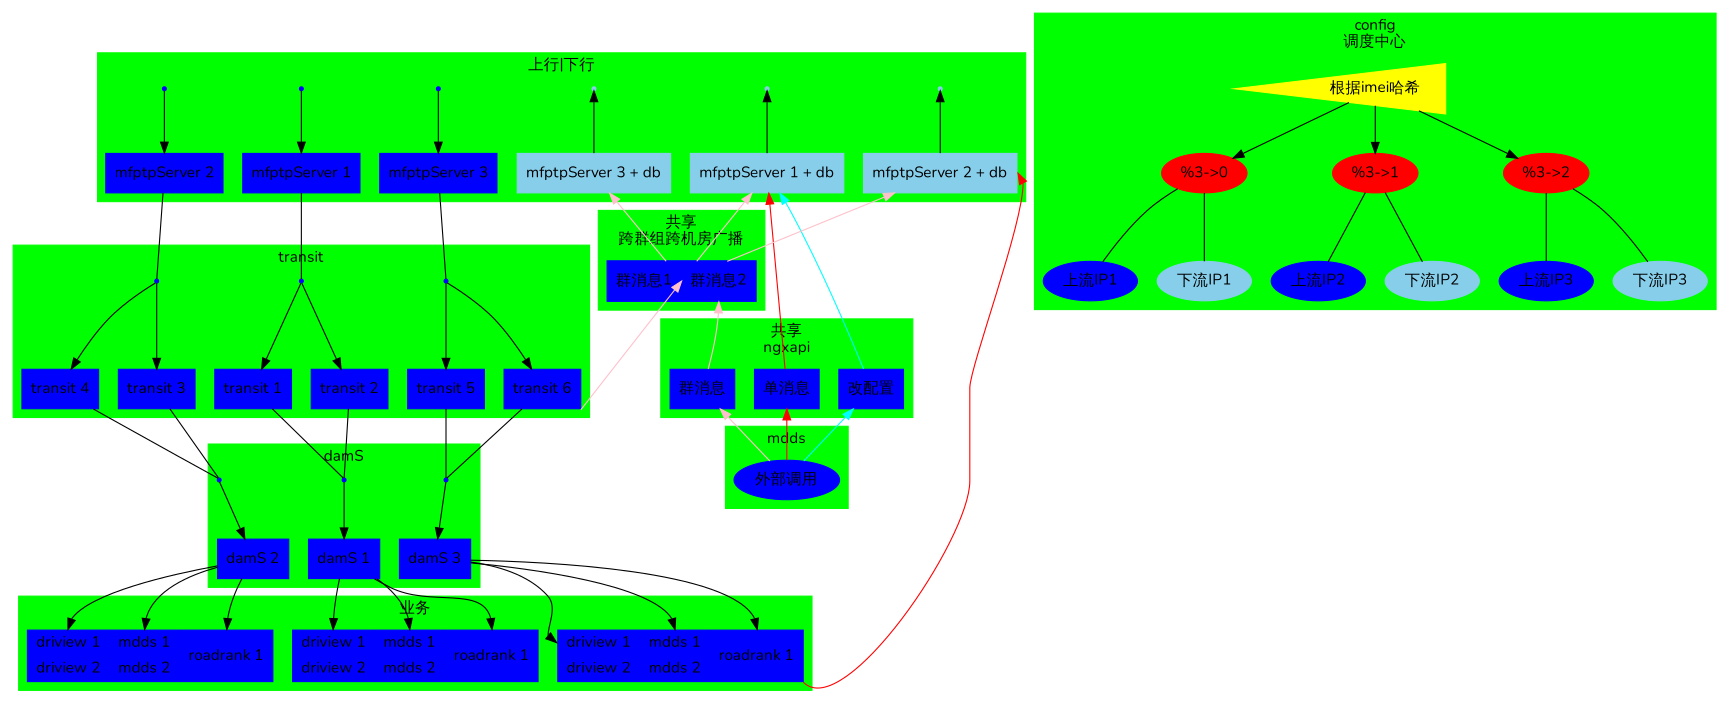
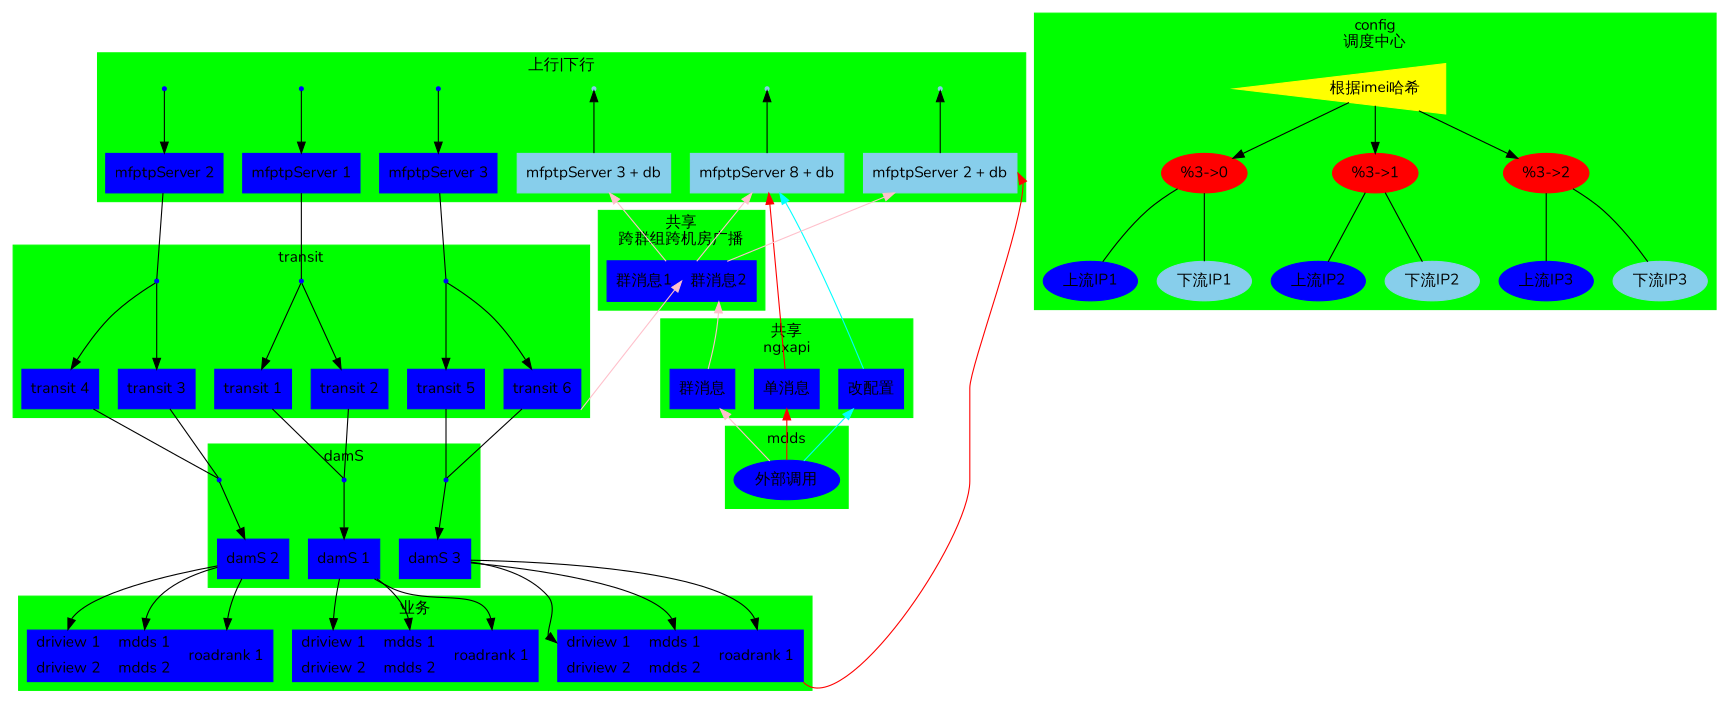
(767, 173) -> (767, 173)
